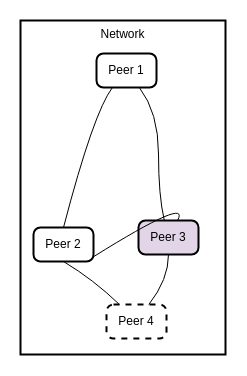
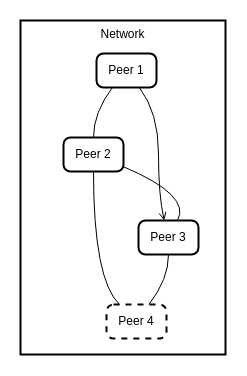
(163, 215) -> (163, 215)
(169, 238) -> (169, 238)
(64, 245) -> (94, 155)
